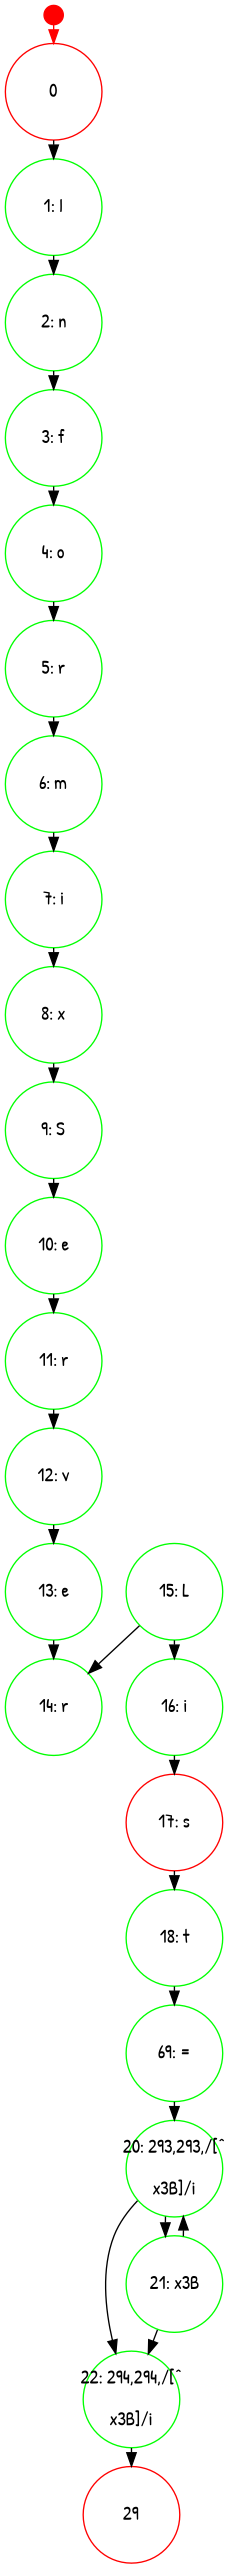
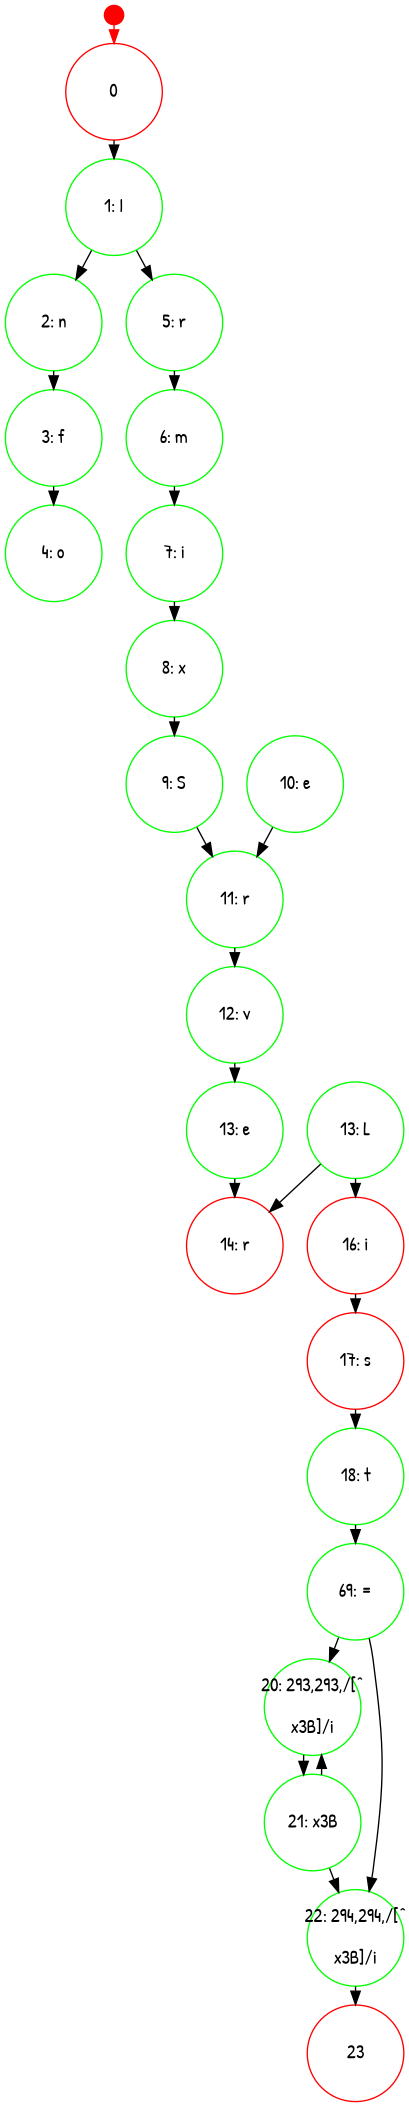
(54, 604) -> (141, 259)
(54, 1181) -> (201, 836)
(174, 1592) -> (356, 1130)
(54, 1707) -> (235, 1246)
(174, 1707) -> (356, 1246)
(107, 2267) -> (382, 1758)
(131, 2515) -> (356, 2053)
